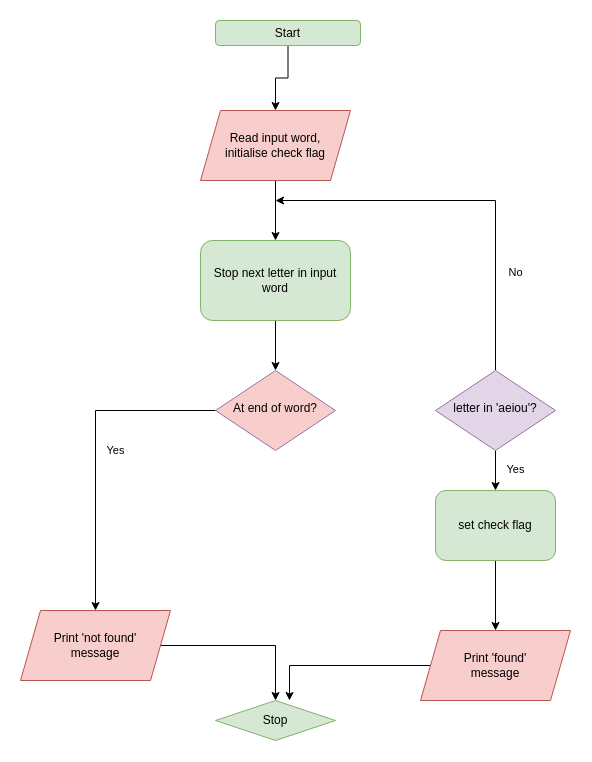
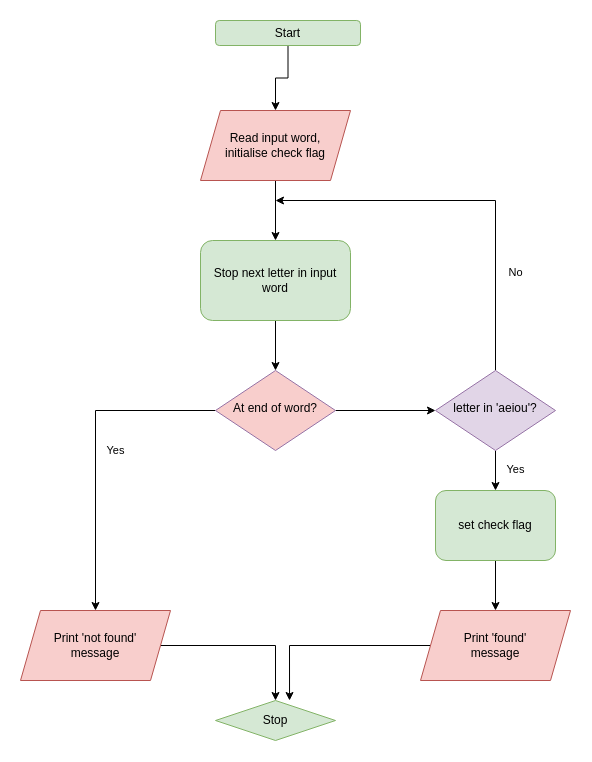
none -> (382, 411)
(496, 666) -> (496, 646)
